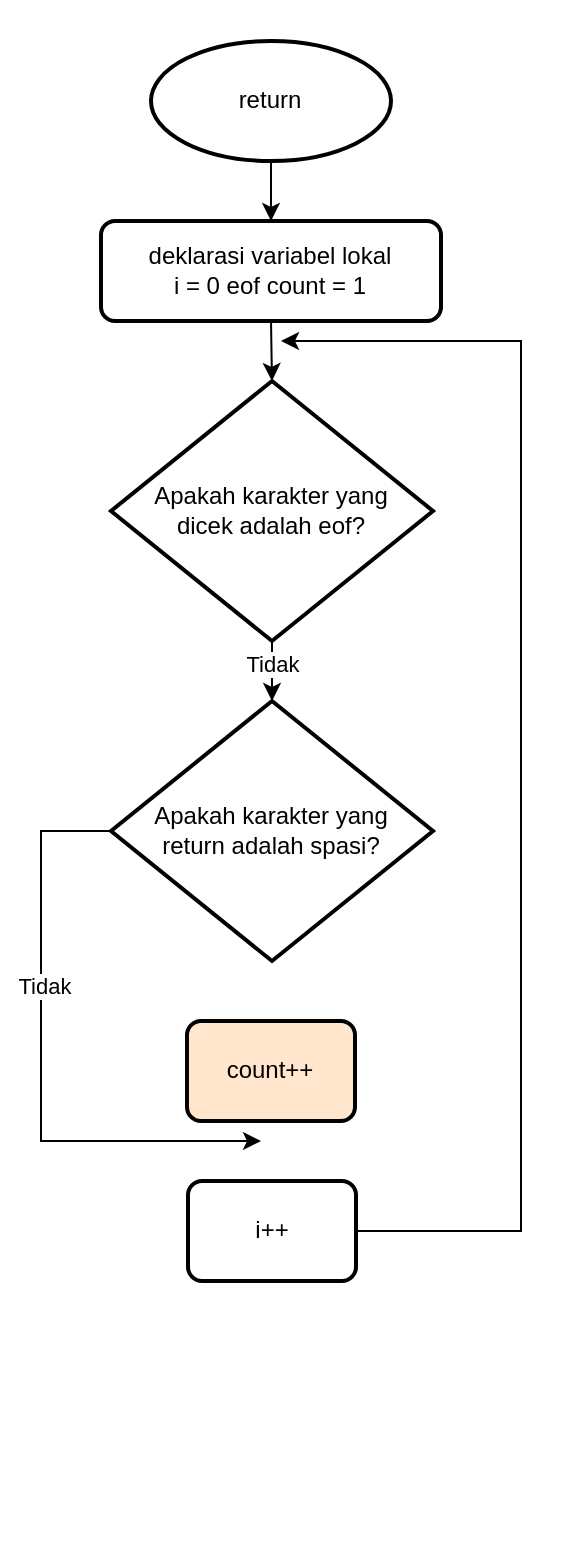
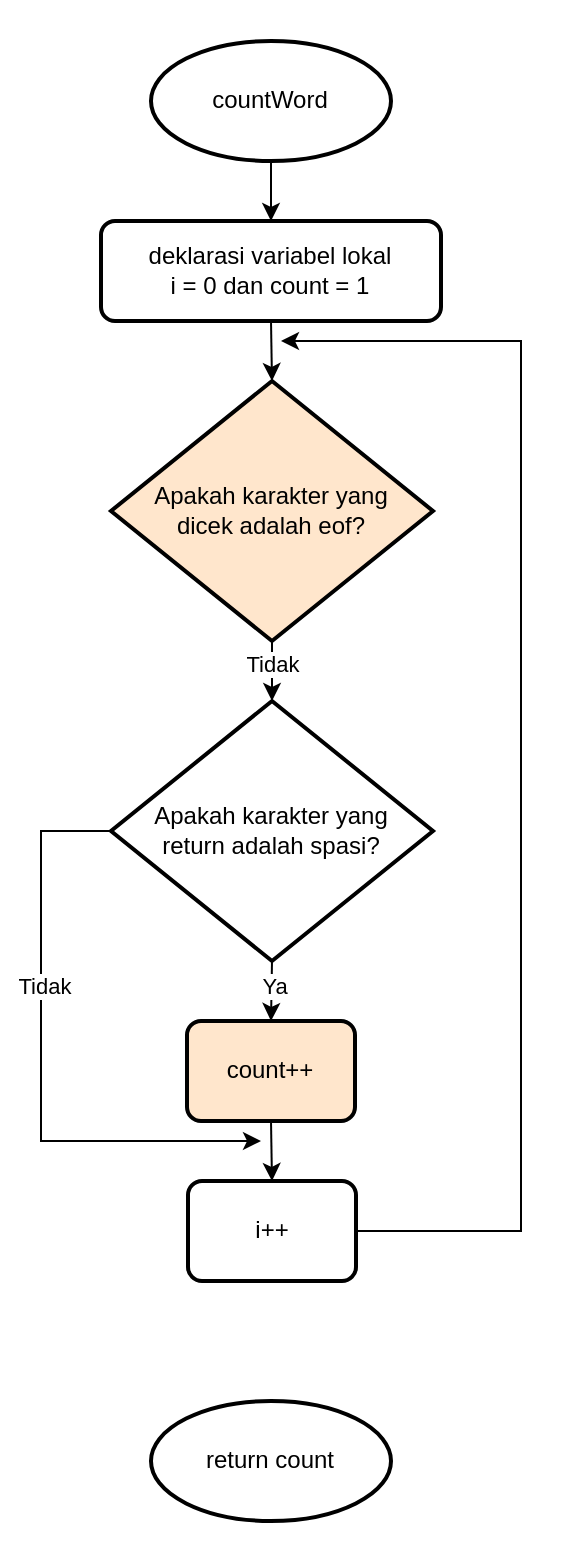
(271, 101) -> (271, 101)
(271, 271) -> (271, 271)
(272, 511) -> (272, 511)
none -> (272, 984)
none -> (271, 1144)
none -> (271, 1461)
